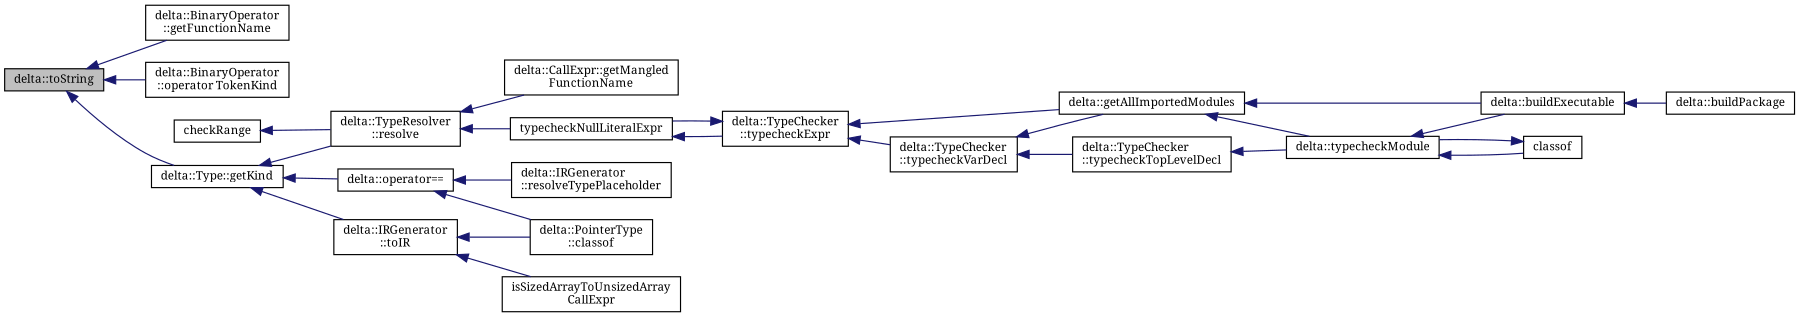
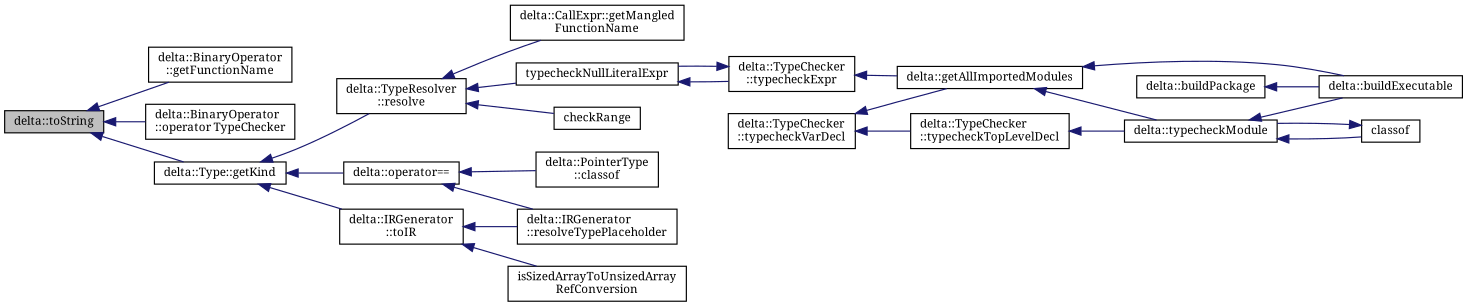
(217, 80) -> (220, 122)
(1651, 103) -> (1298, 87)
(301, 130) -> (516, 109)
(875, 142) -> none
(500, 237) -> (496, 227)
(591, 294) -> (597, 284)
